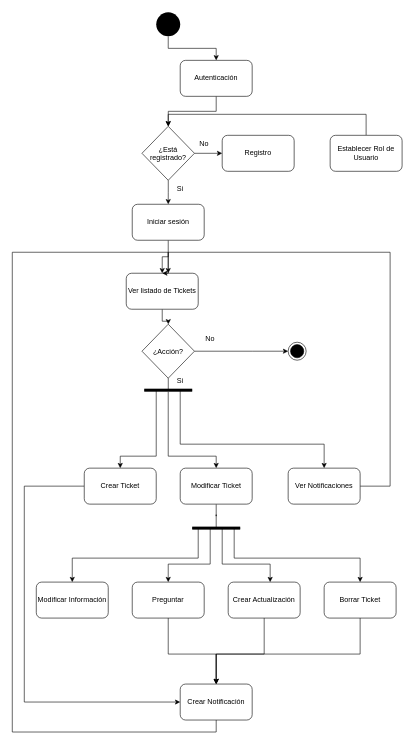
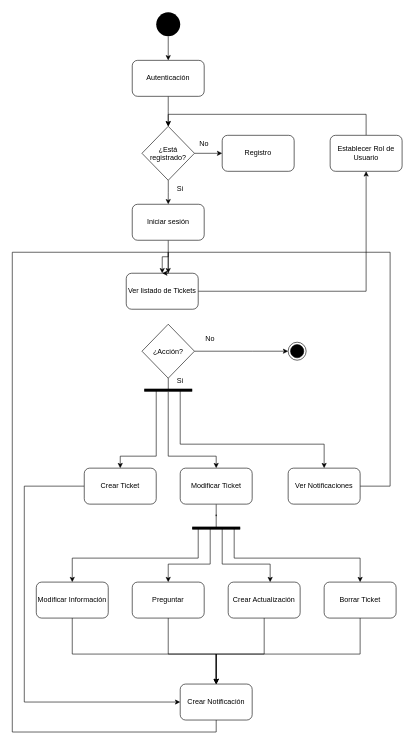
(216, 78) -> (168, 78)
(164, 321) -> (366, 176)
none -> (101, 654)
